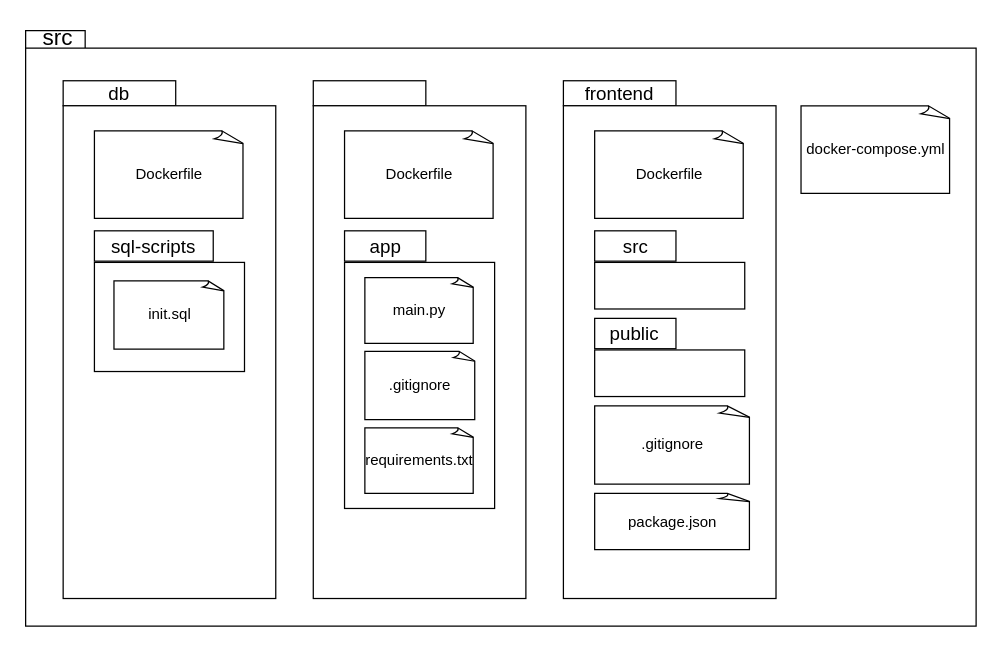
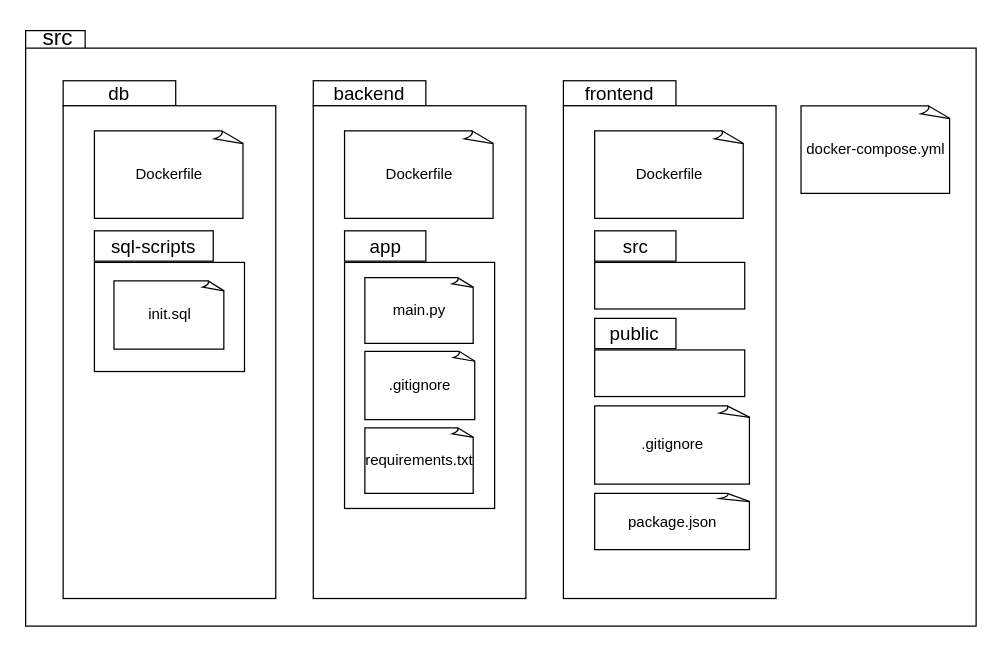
none -> (369, 93)
